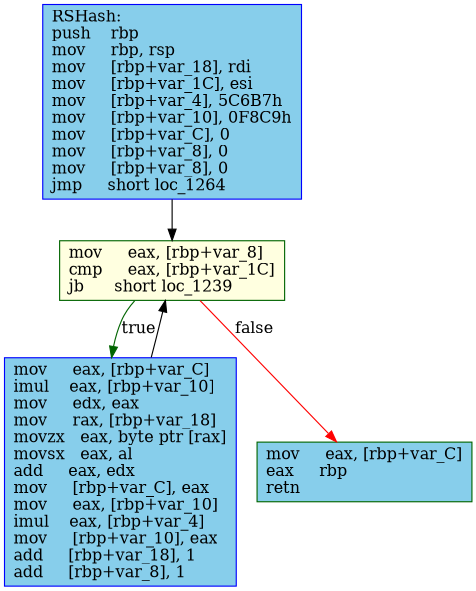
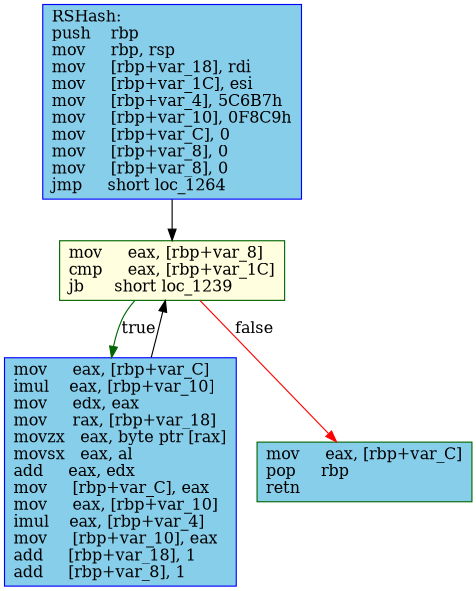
(364, 472) -> (364, 472)
